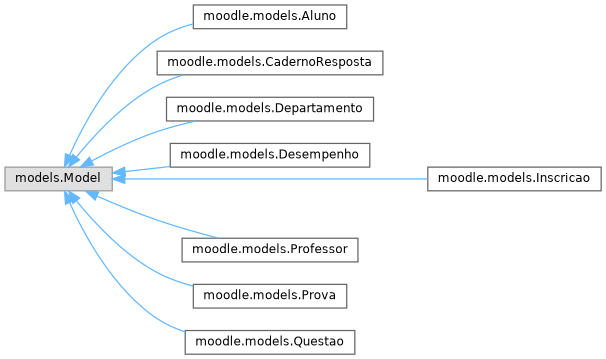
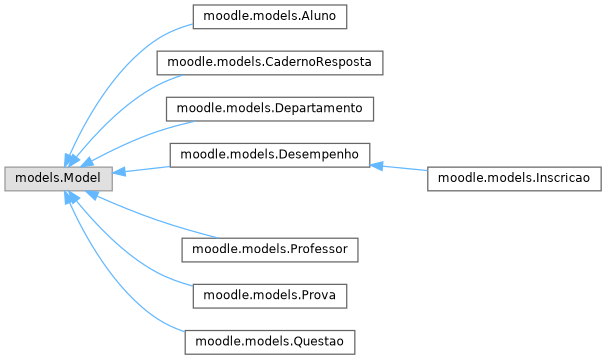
(276, 179) -> (405, 168)
